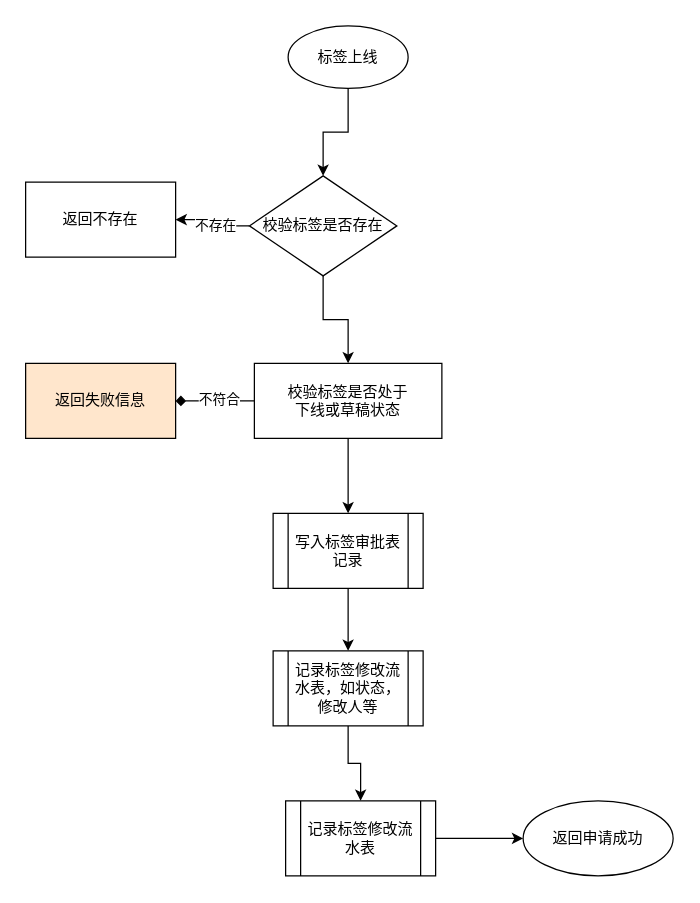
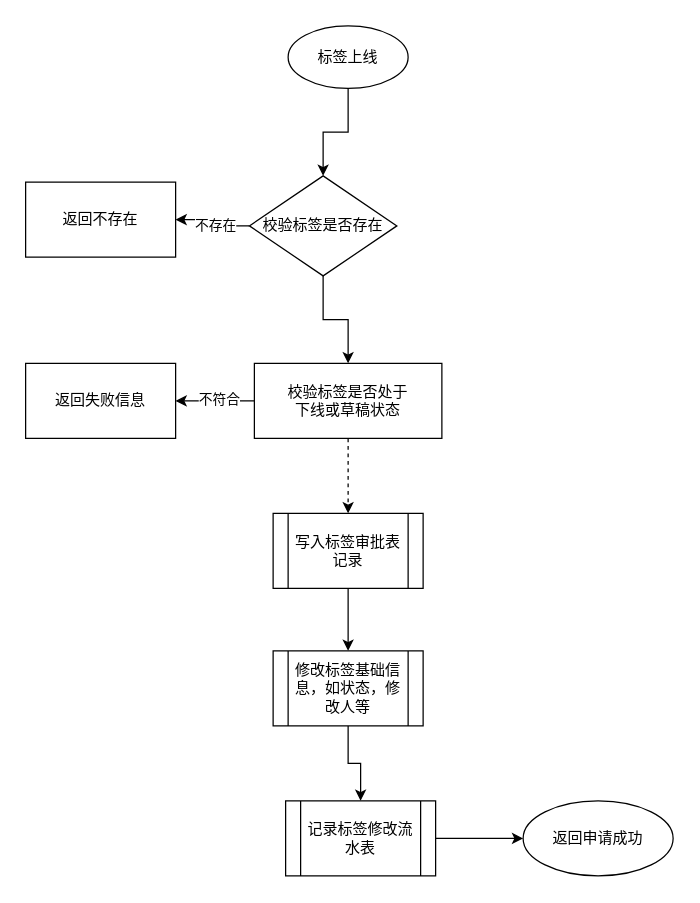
(101, 401) -> (101, 401)
(186, 401) -> (186, 401)
(348, 472) -> (348, 472)
(348, 688) -> (348, 688)
